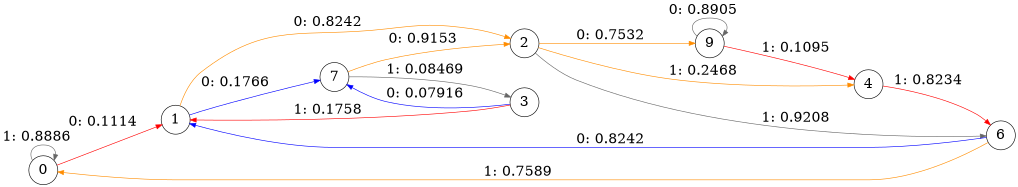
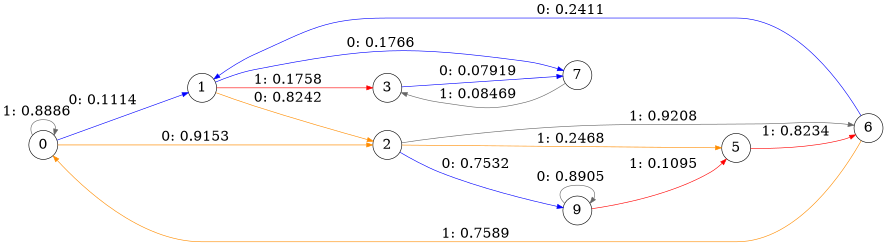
(614, 43) -> (477, 185)
(425, 52) -> (212, 145)
(869, 84) -> (736, 148)
(429, 94) -> (482, 72)
(354, 118) -> (292, 88)
(617, 140) -> (577, 10)
(107, 146) -> (120, 117)
